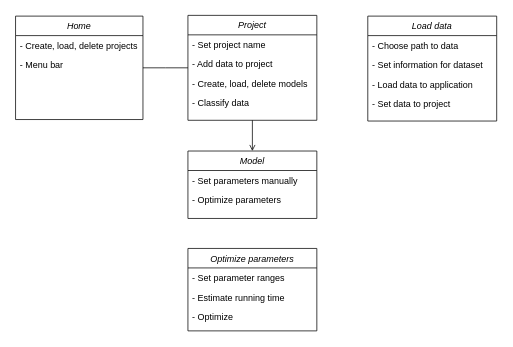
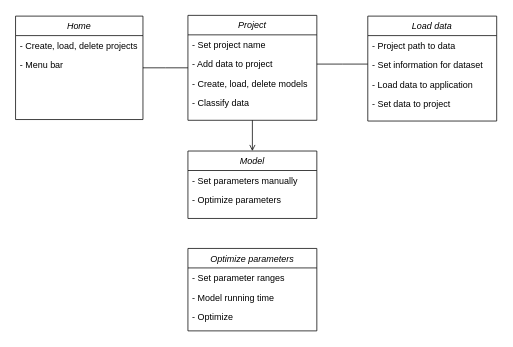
(420, 46) -> (423, 46)
none -> (341, 64)
(243, 298) -> (235, 298)
